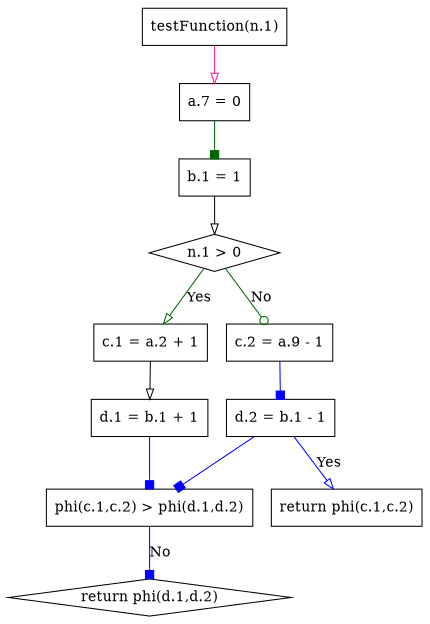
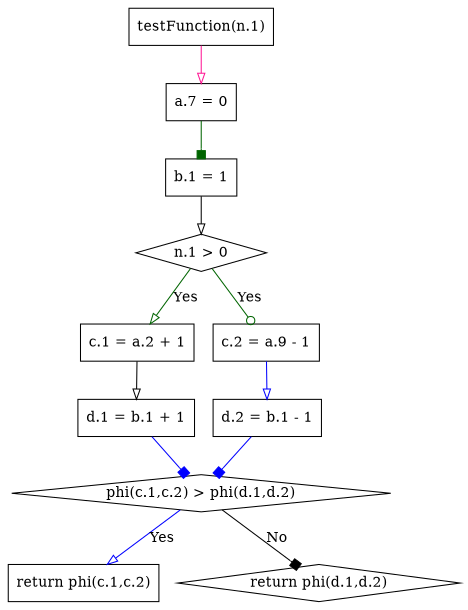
(262, 298) -> (250, 298)
(280, 375) -> (267, 375)
(311, 459) -> (148, 534)
(150, 508) -> (201, 493)
(150, 547) -> (256, 535)
